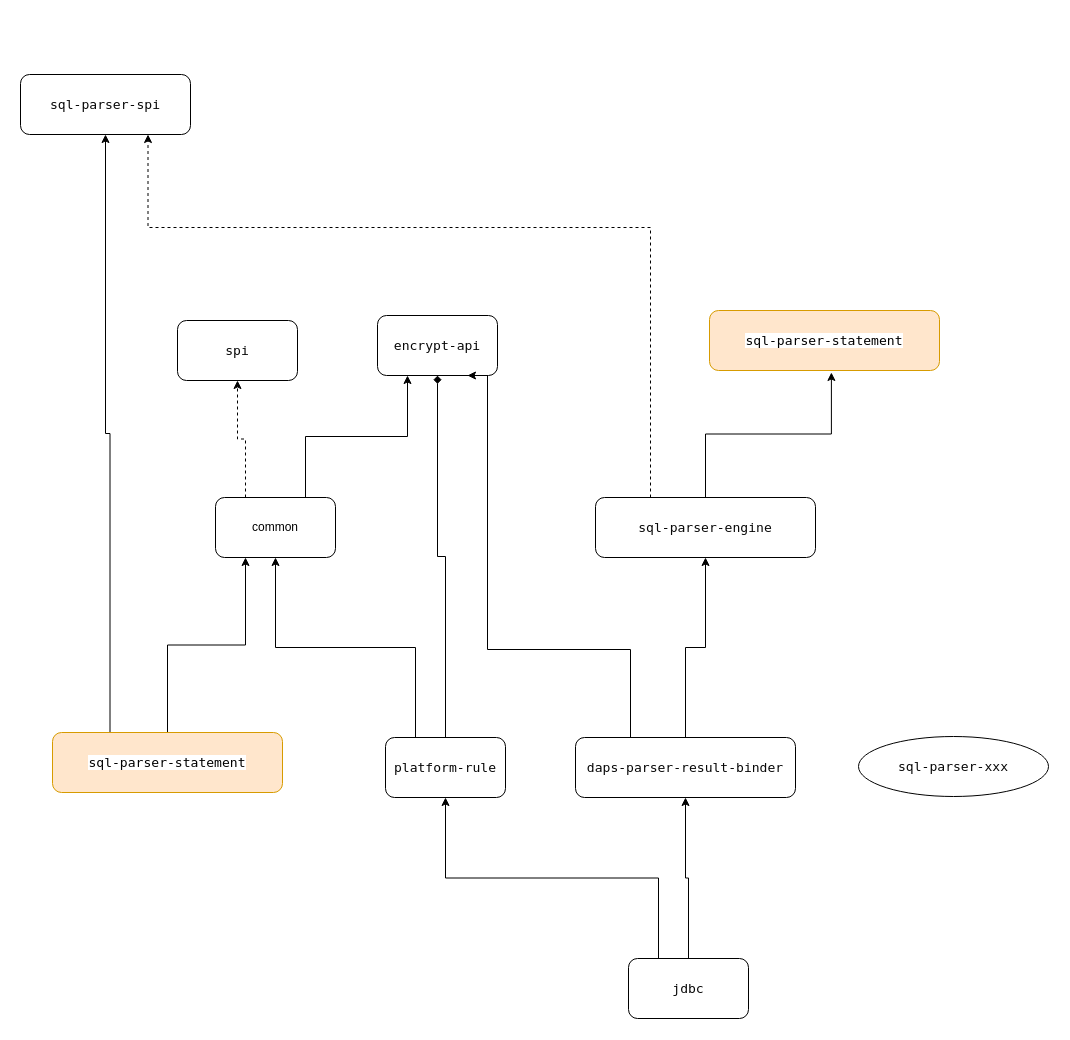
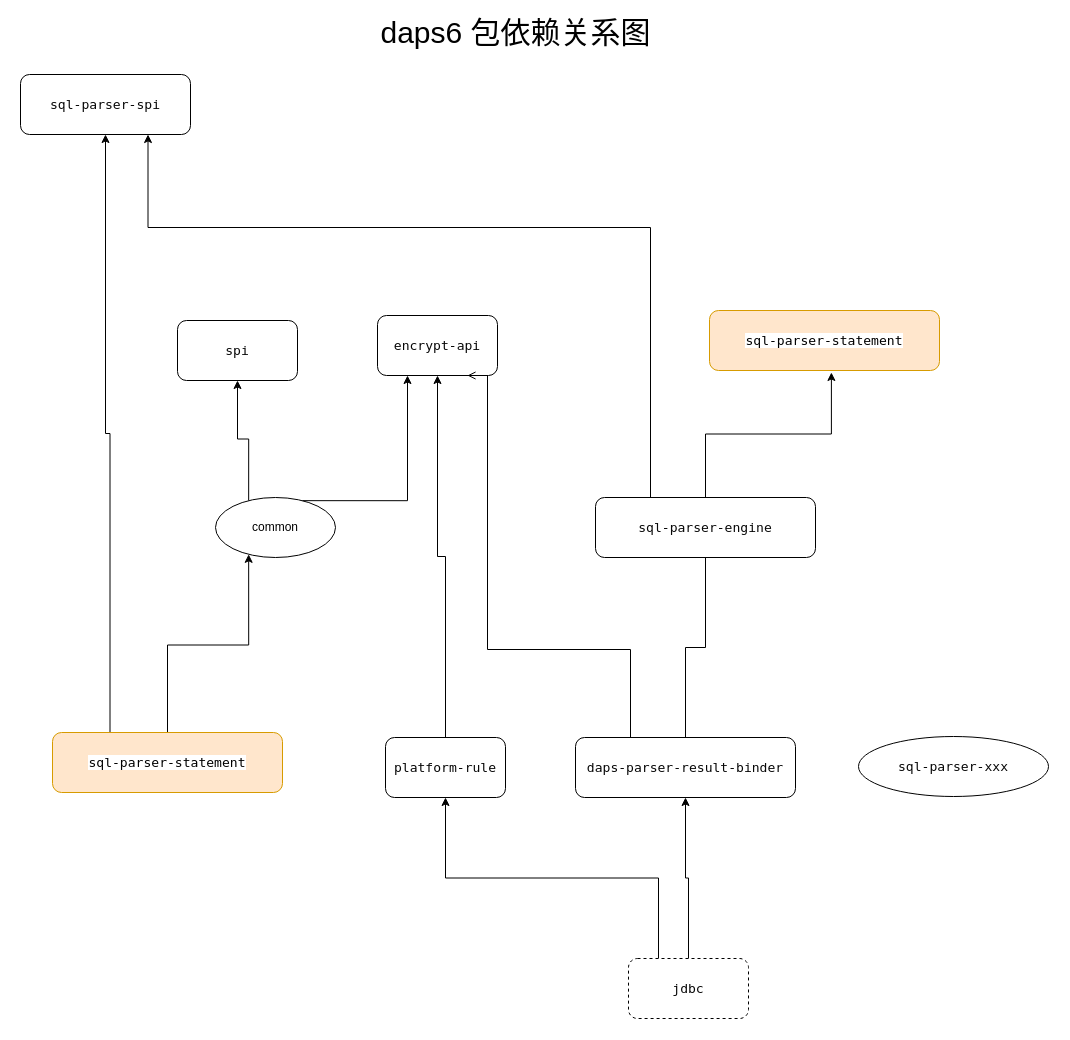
none -> (516, 33)
(491, 228) -> (491, 228)
(476, 376) -> (474, 376)
(438, 384) -> (438, 384)
(245, 439) -> (248, 439)
(276, 528) -> (276, 528)
(706, 566) -> (706, 563)
(350, 648) -> none
(689, 989) -> (689, 989)
